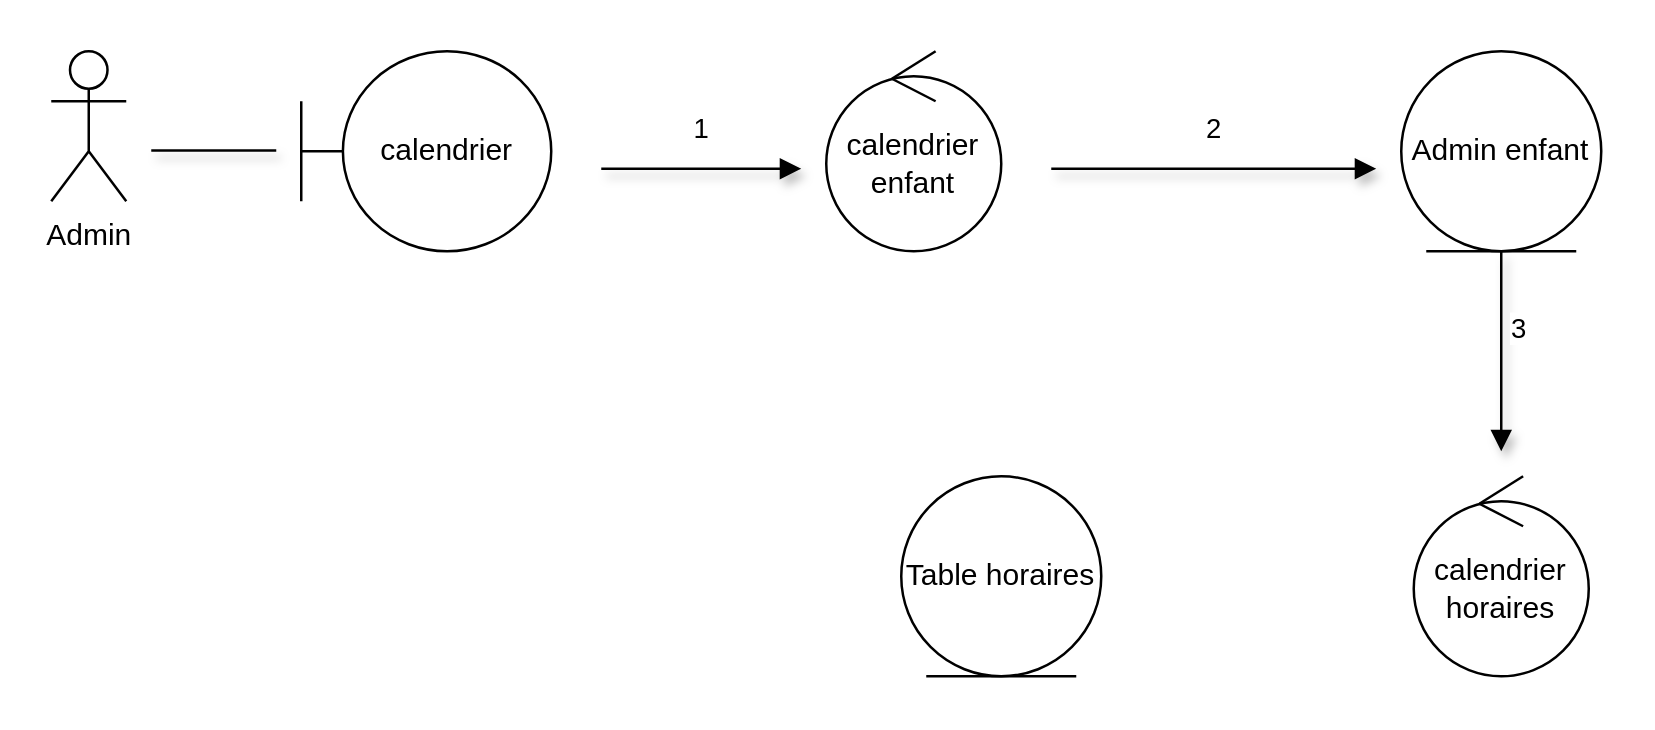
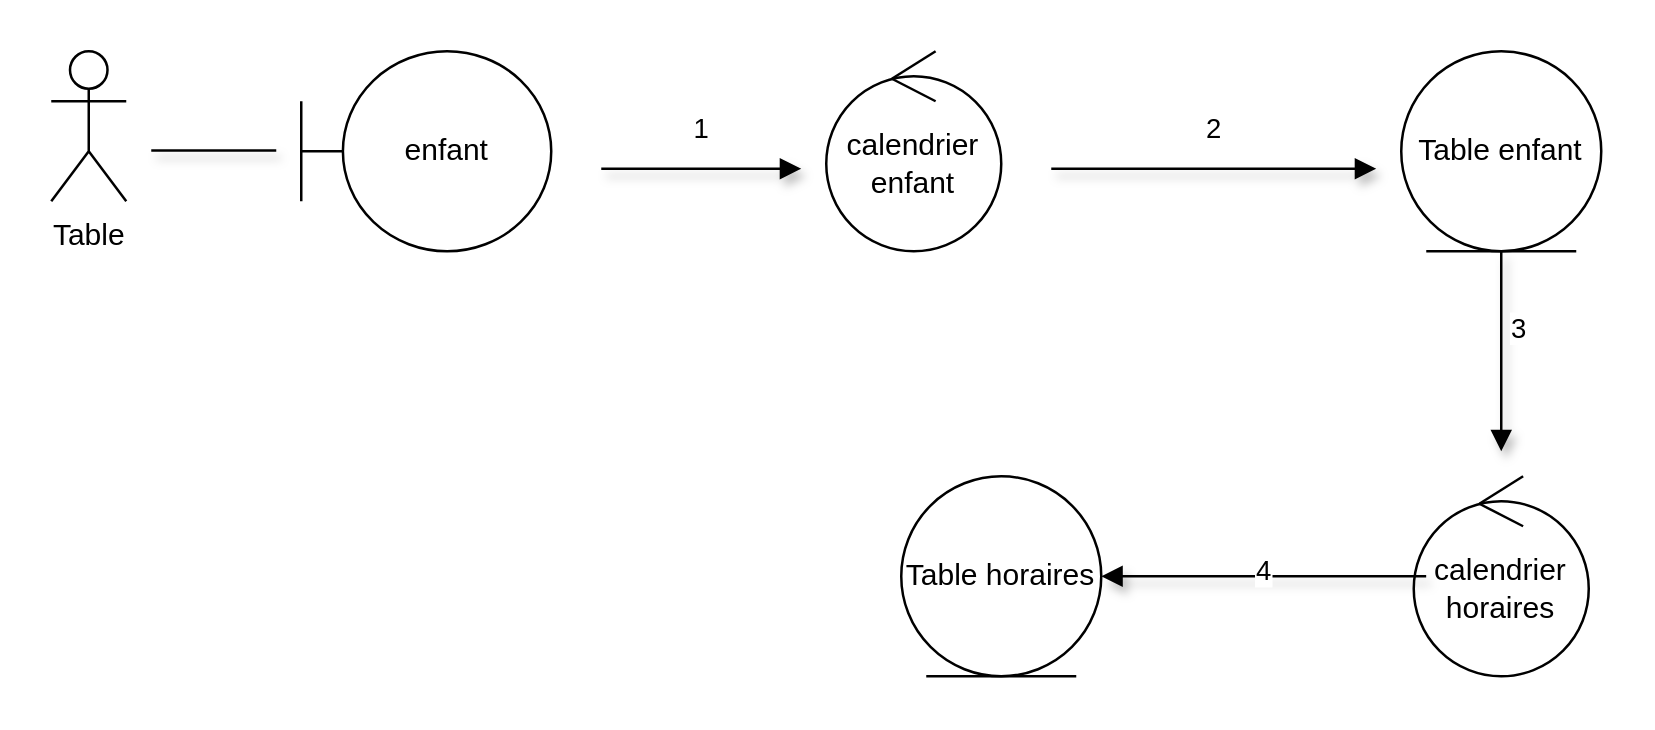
(448, 151) -> (448, 151)
(1501, 151) -> (1501, 151)
(90, 237) -> (90, 237)
none -> (1274, 576)
